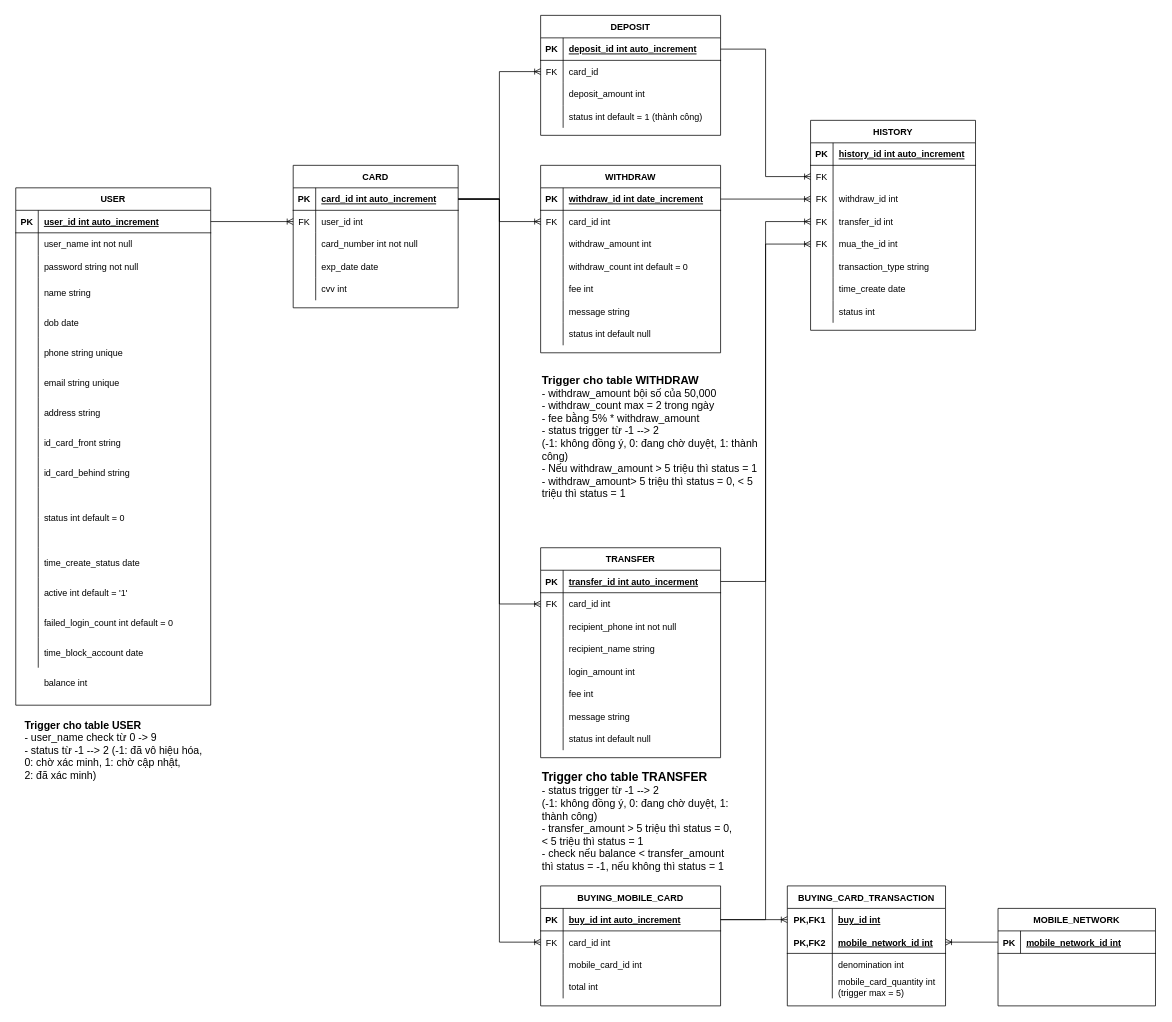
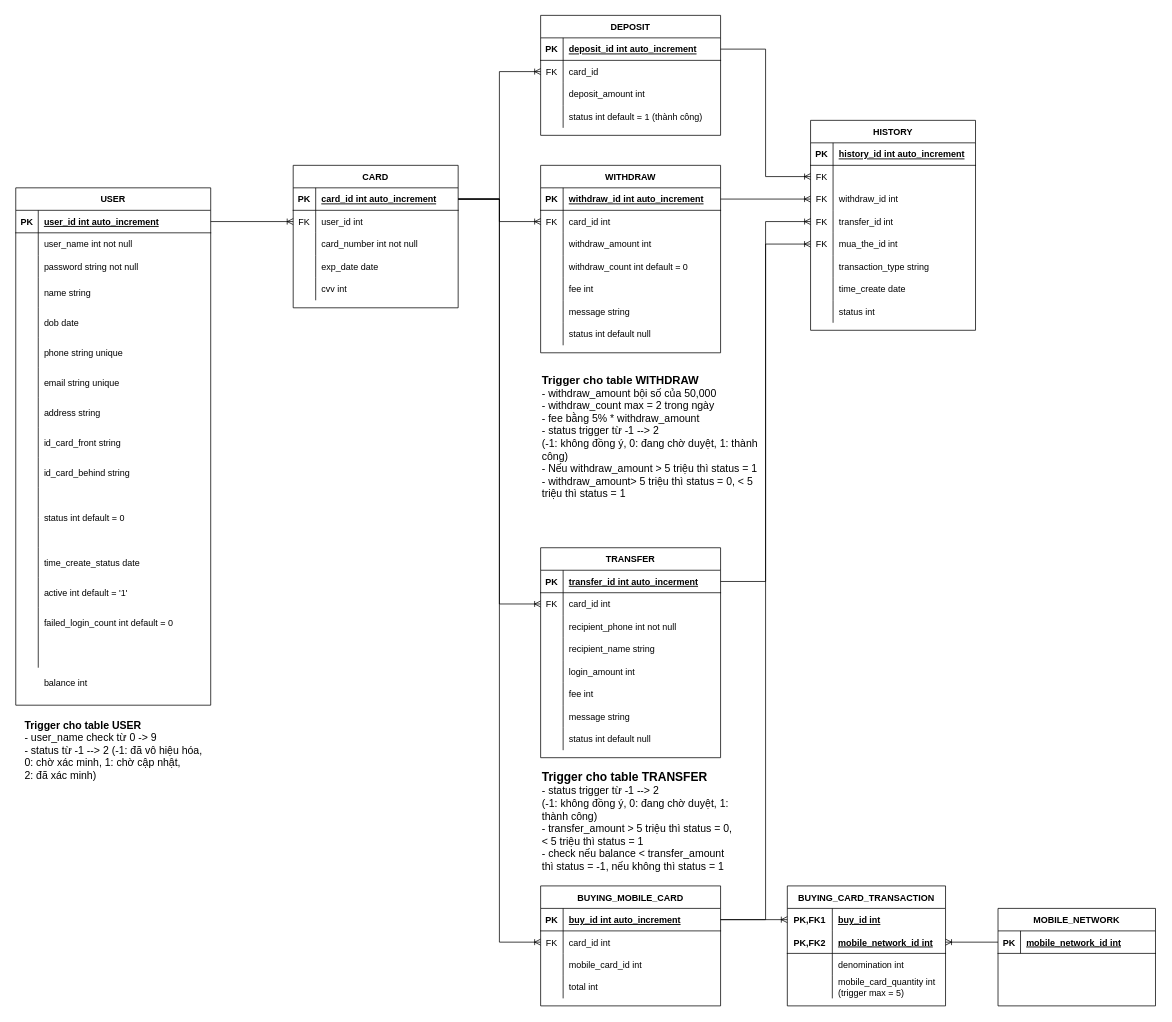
(637, 200) -> (637, 200)
(124, 653) -> none
